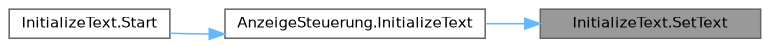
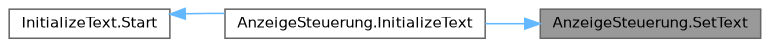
(650, 24) -> (650, 24)
(189, 34) -> (205, 13)
